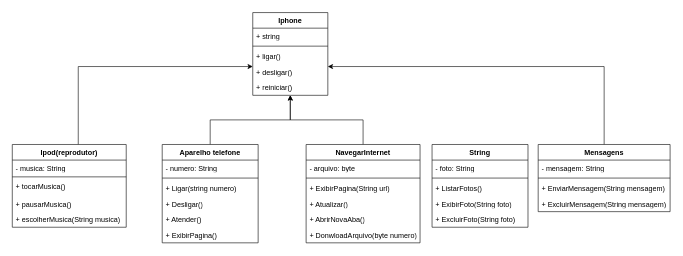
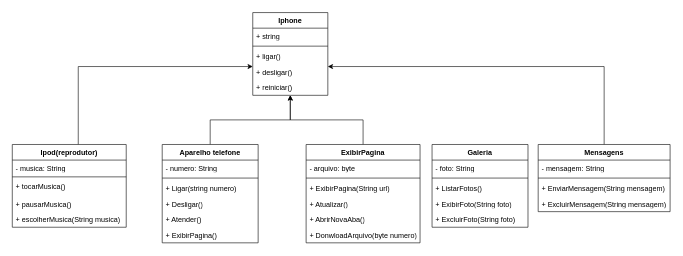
(363, 153) -> (363, 153)
(480, 153) -> (480, 153)
